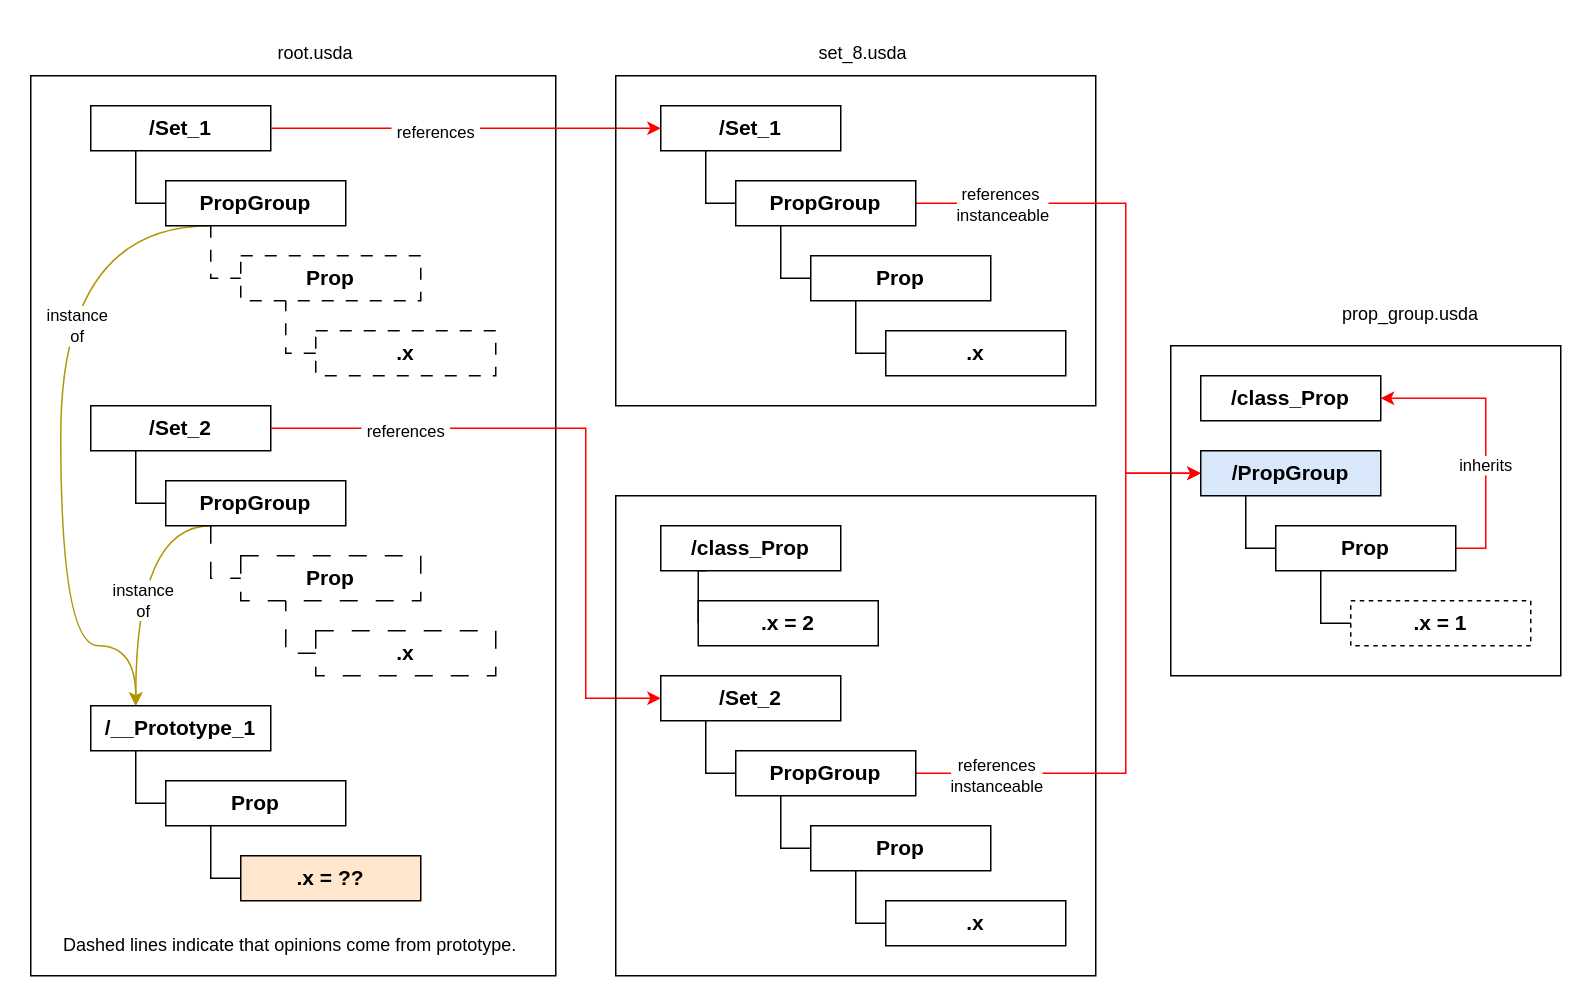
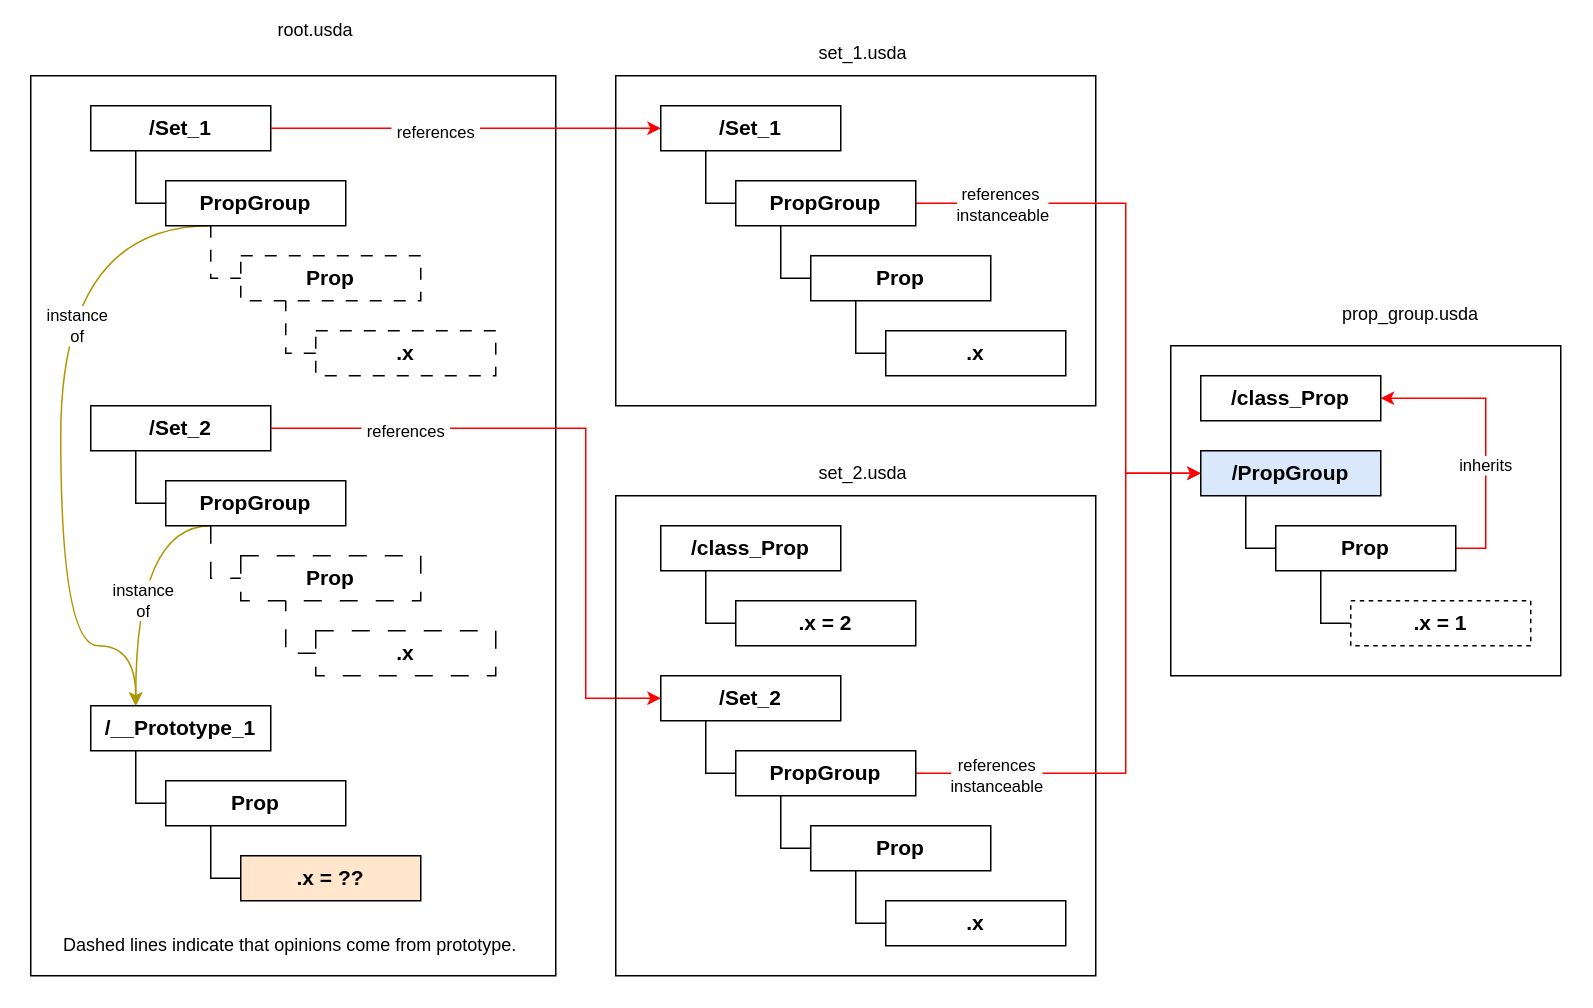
(316, 53) -> (316, 31)
(863, 53) -> (863, 53)
none -> (863, 473)
(788, 623) -> (826, 623)
